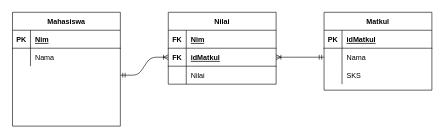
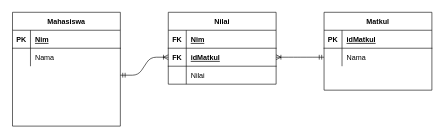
(387, 75) -> none
